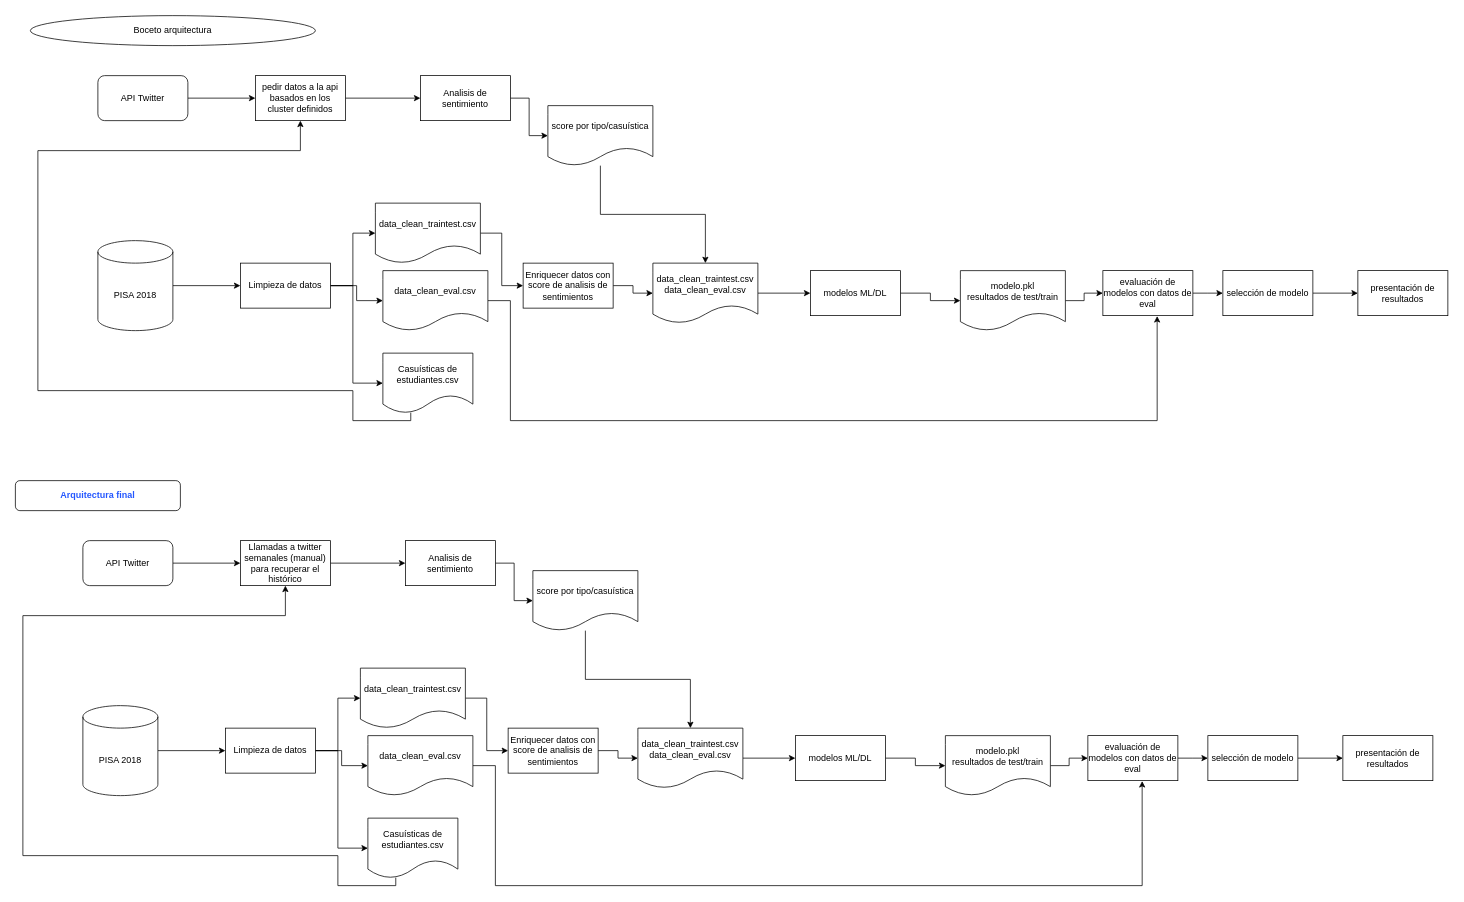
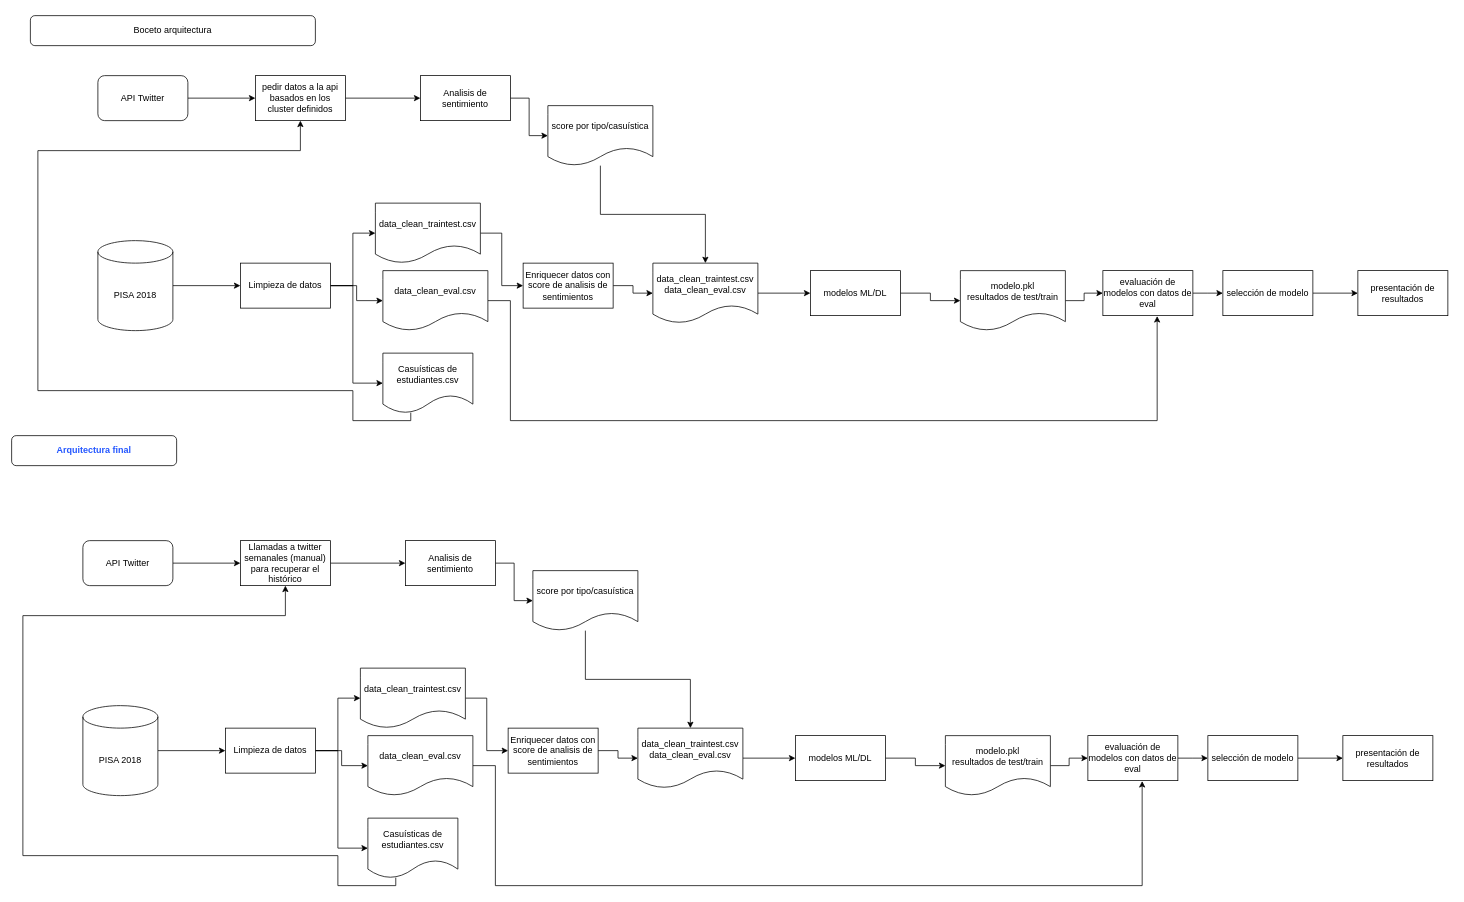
(173, 30) -> (173, 30)
(98, 495) -> (94, 450)
